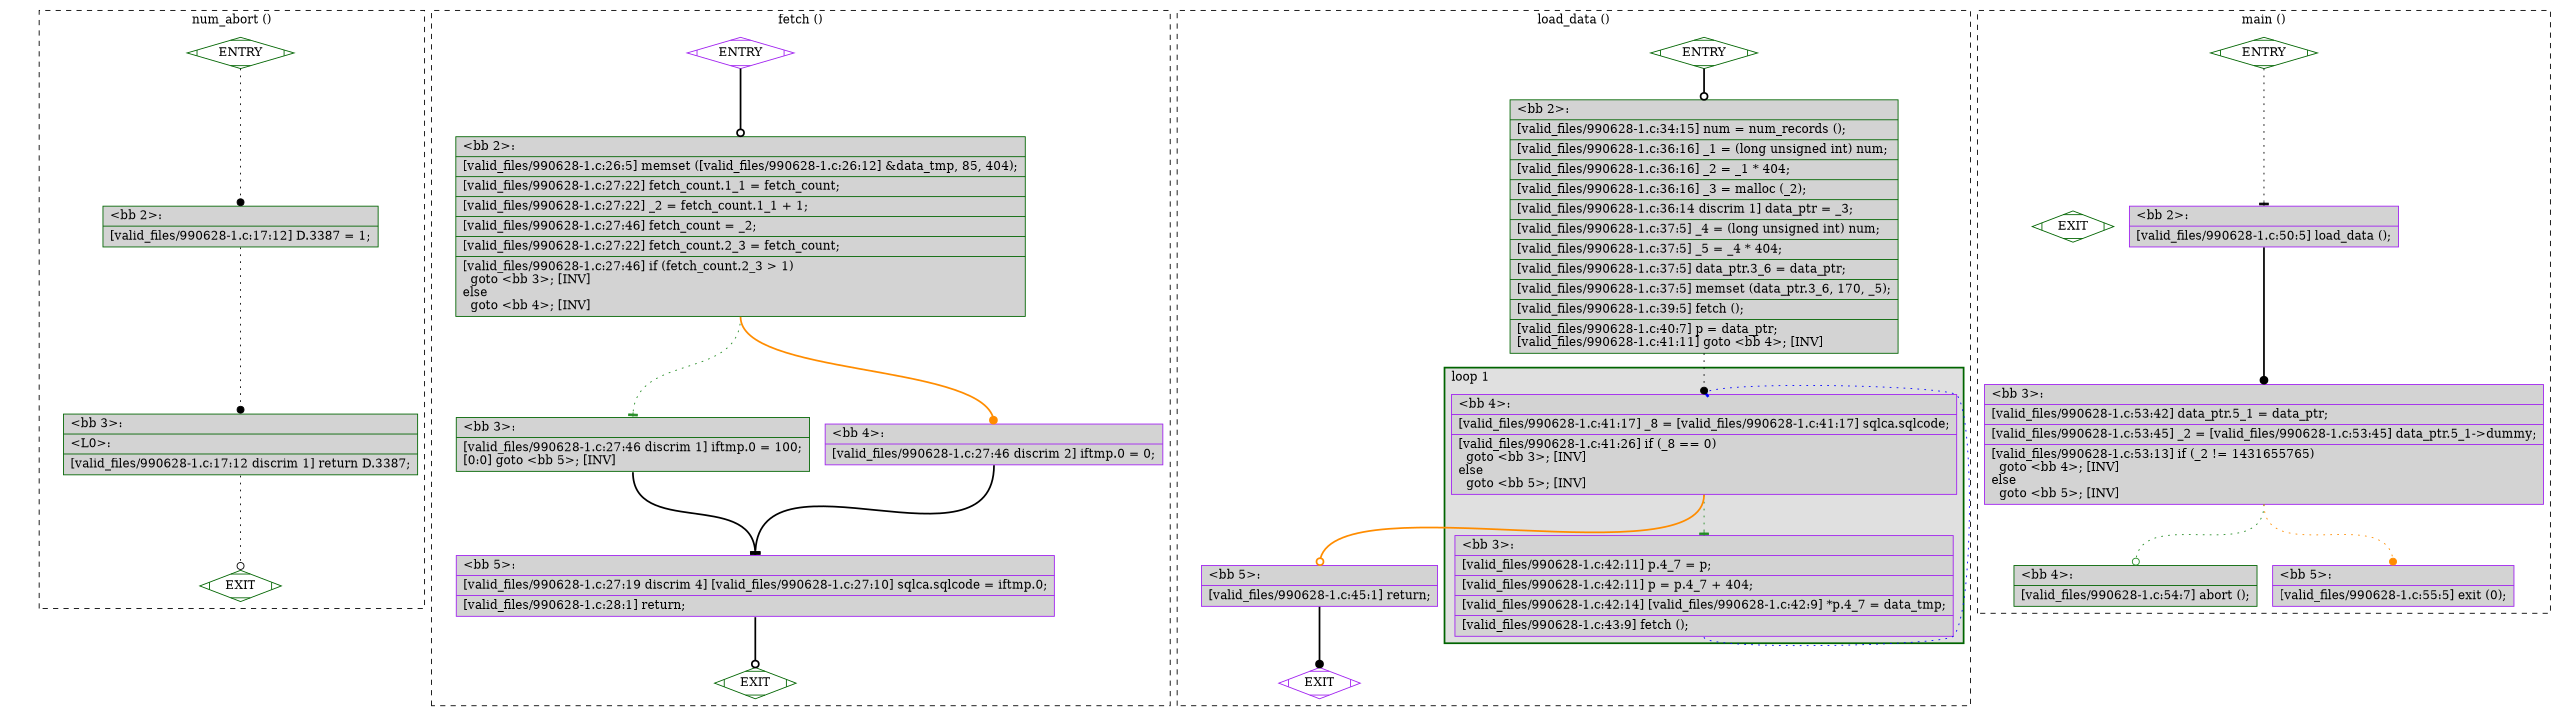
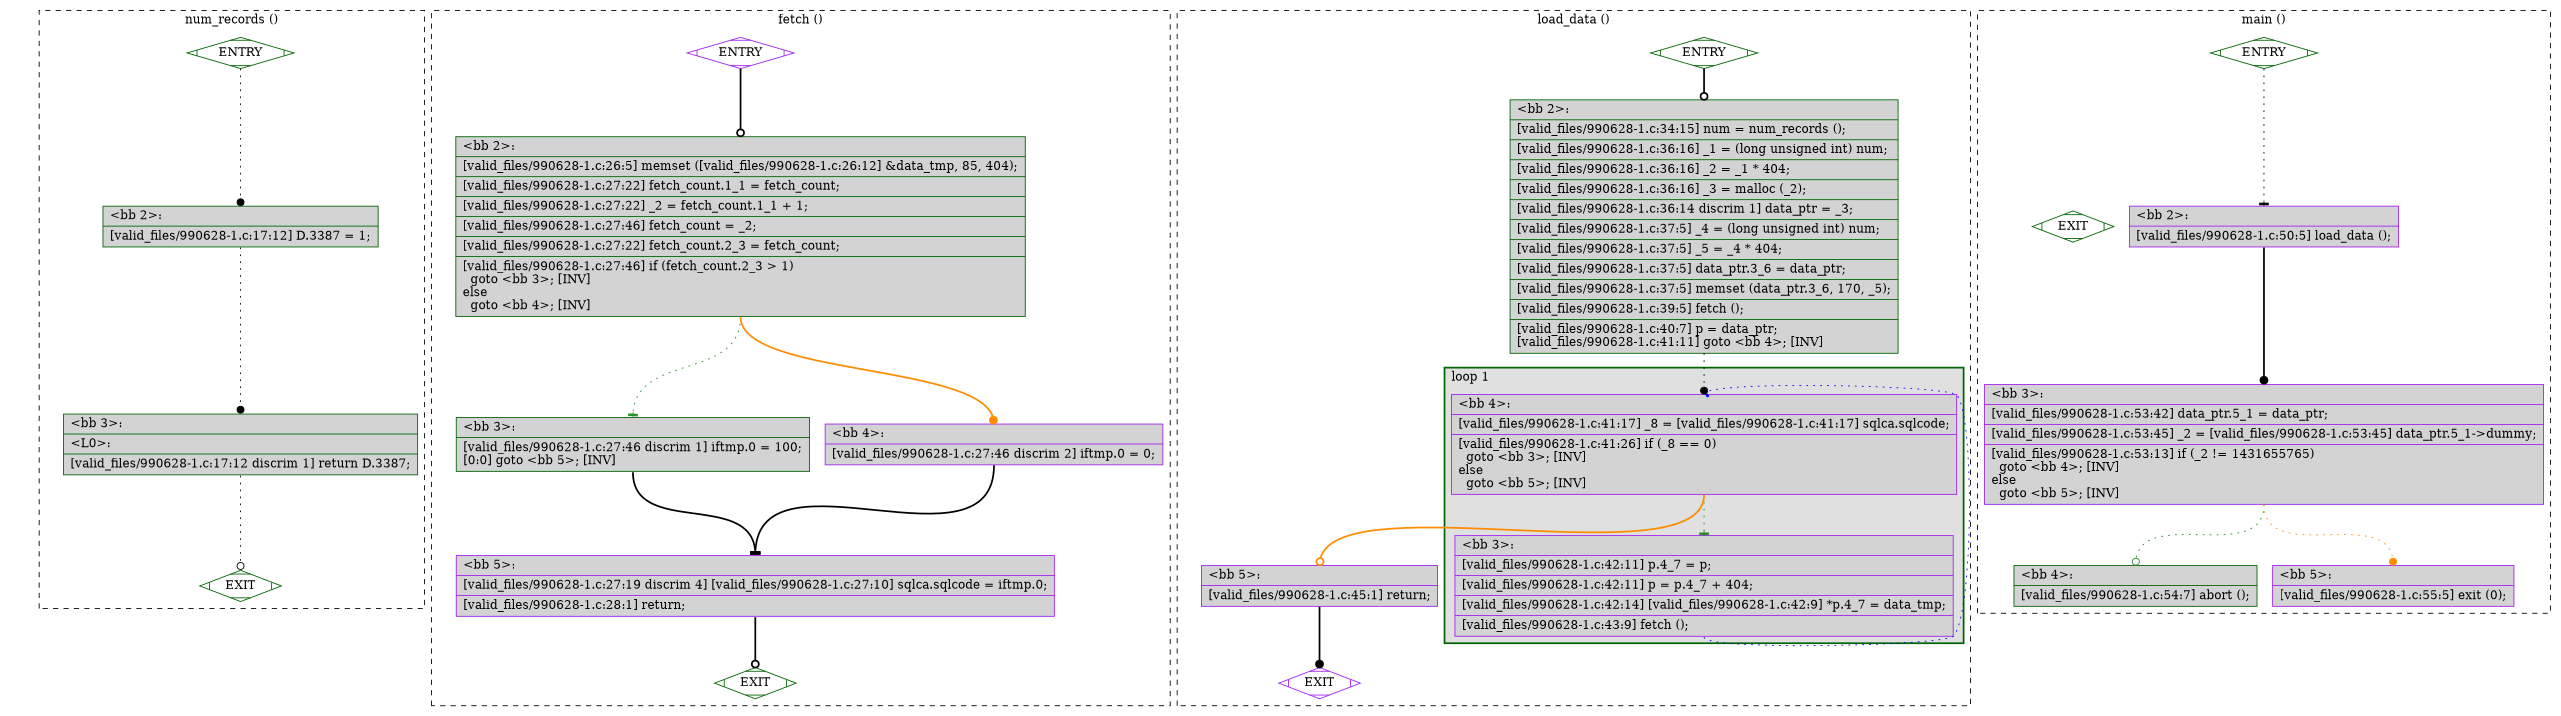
(232, 20) -> (232, 20)
